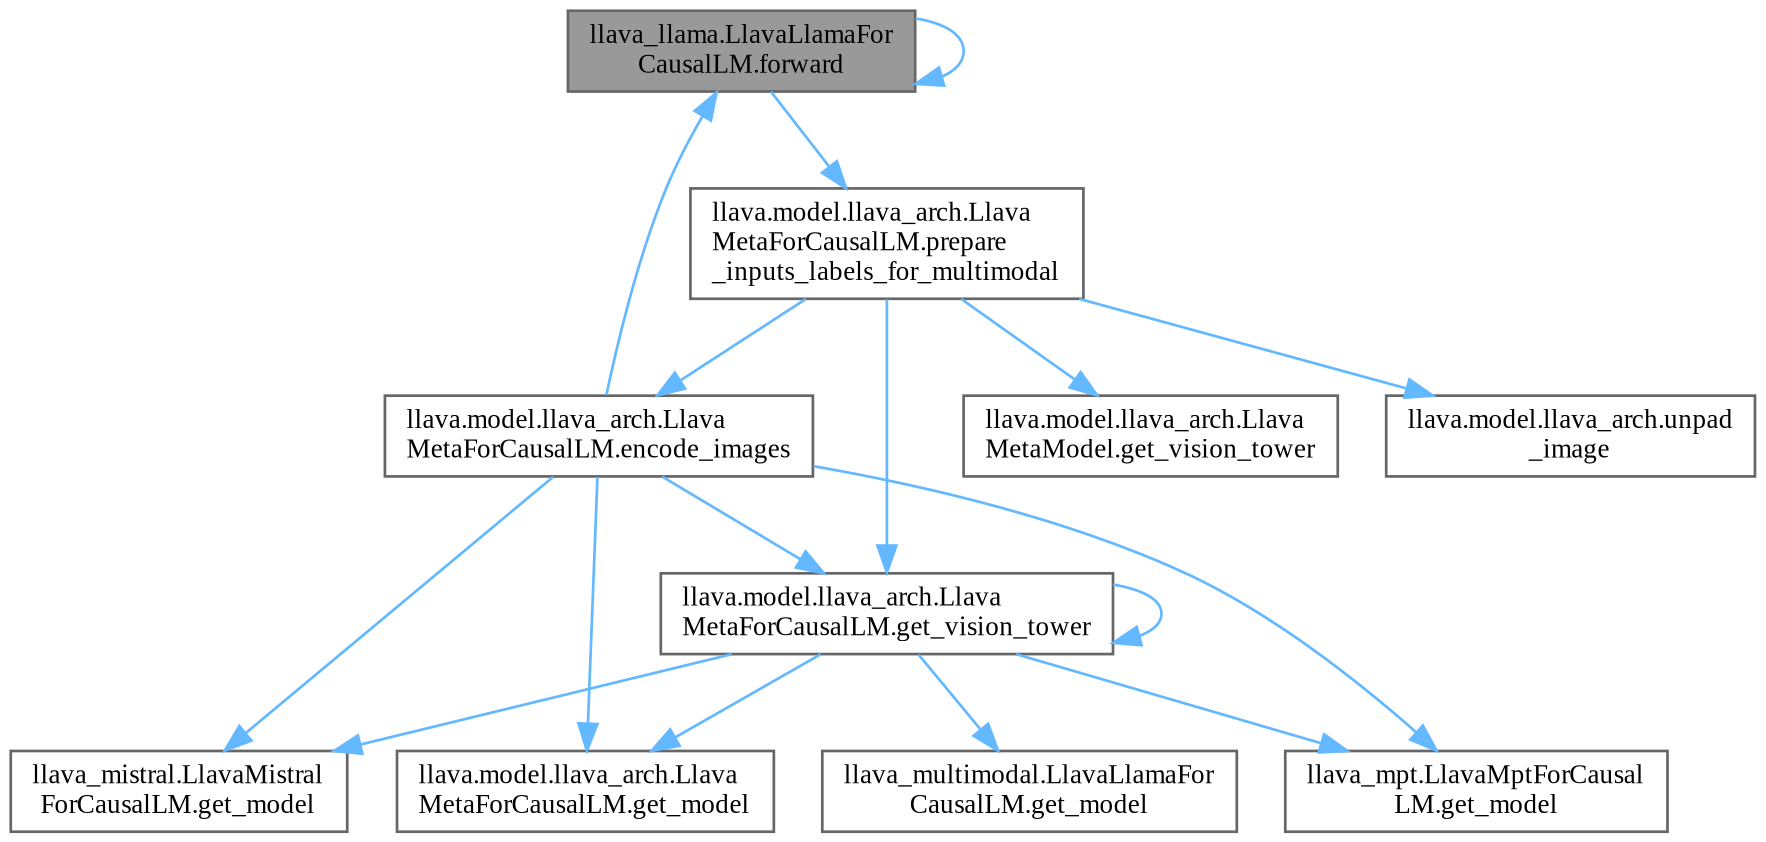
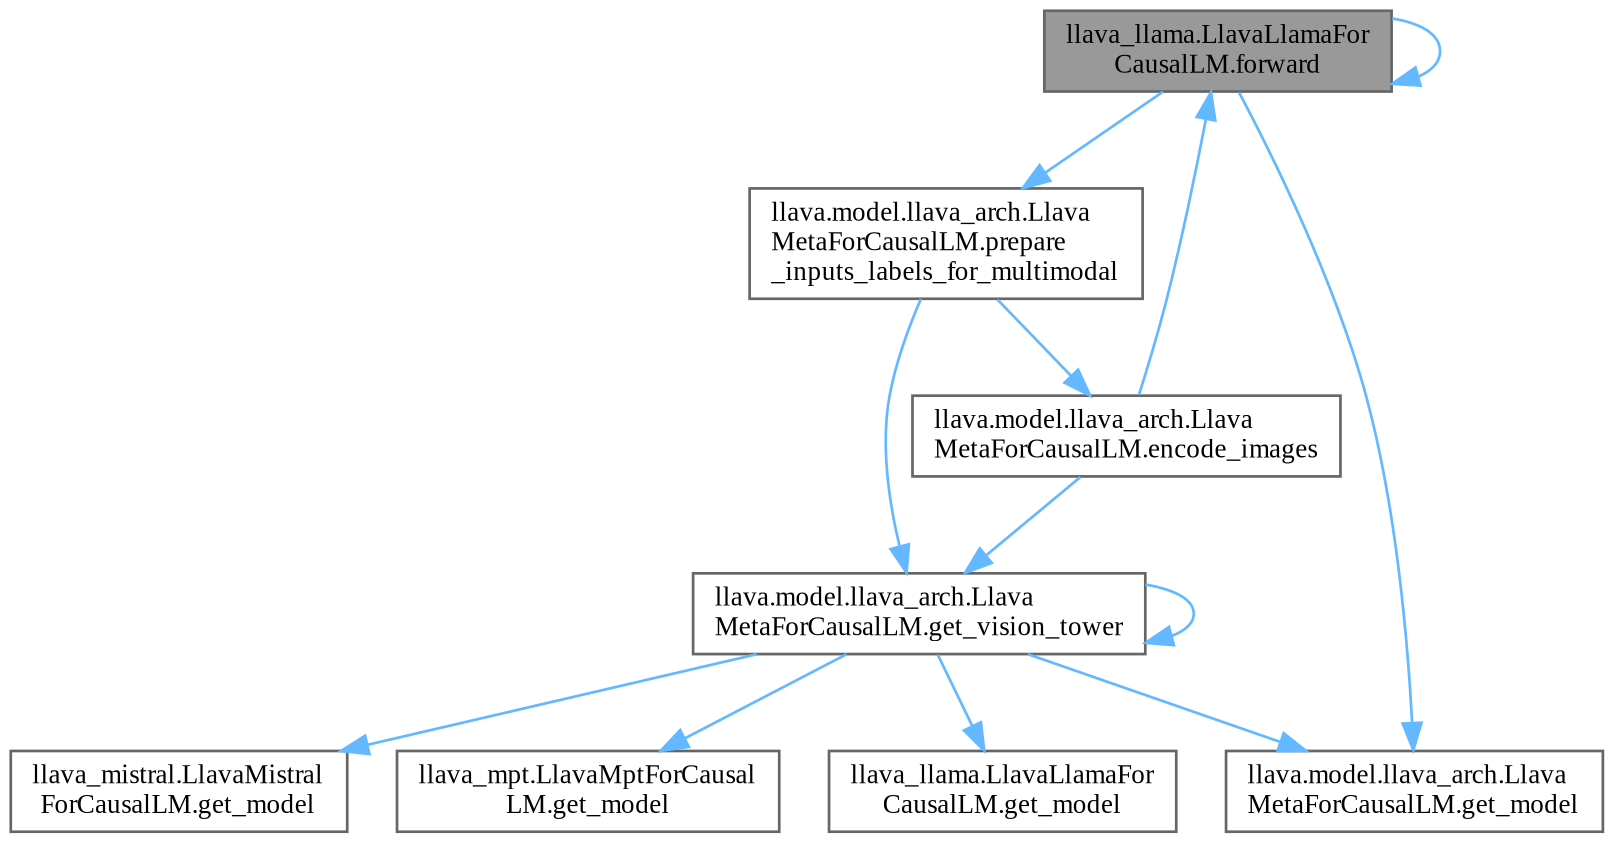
(1151, 436) -> none
(1571, 436) -> none
(1136, 552) -> none
(593, 600) -> (1366, 396)
(400, 605) -> none
(1030, 791) -> (1003, 791)
